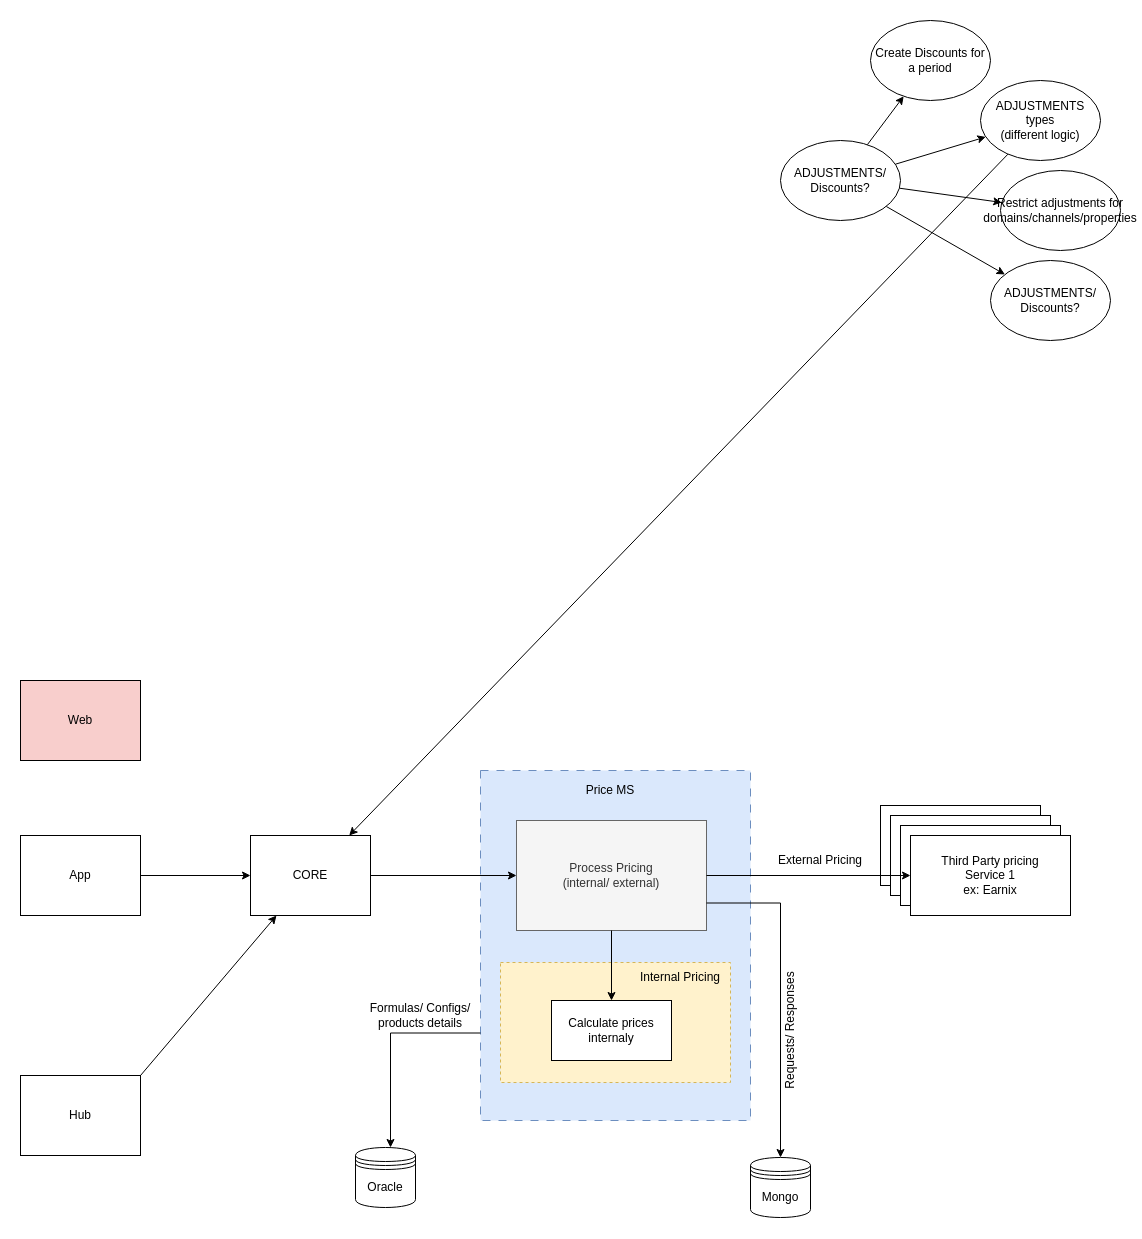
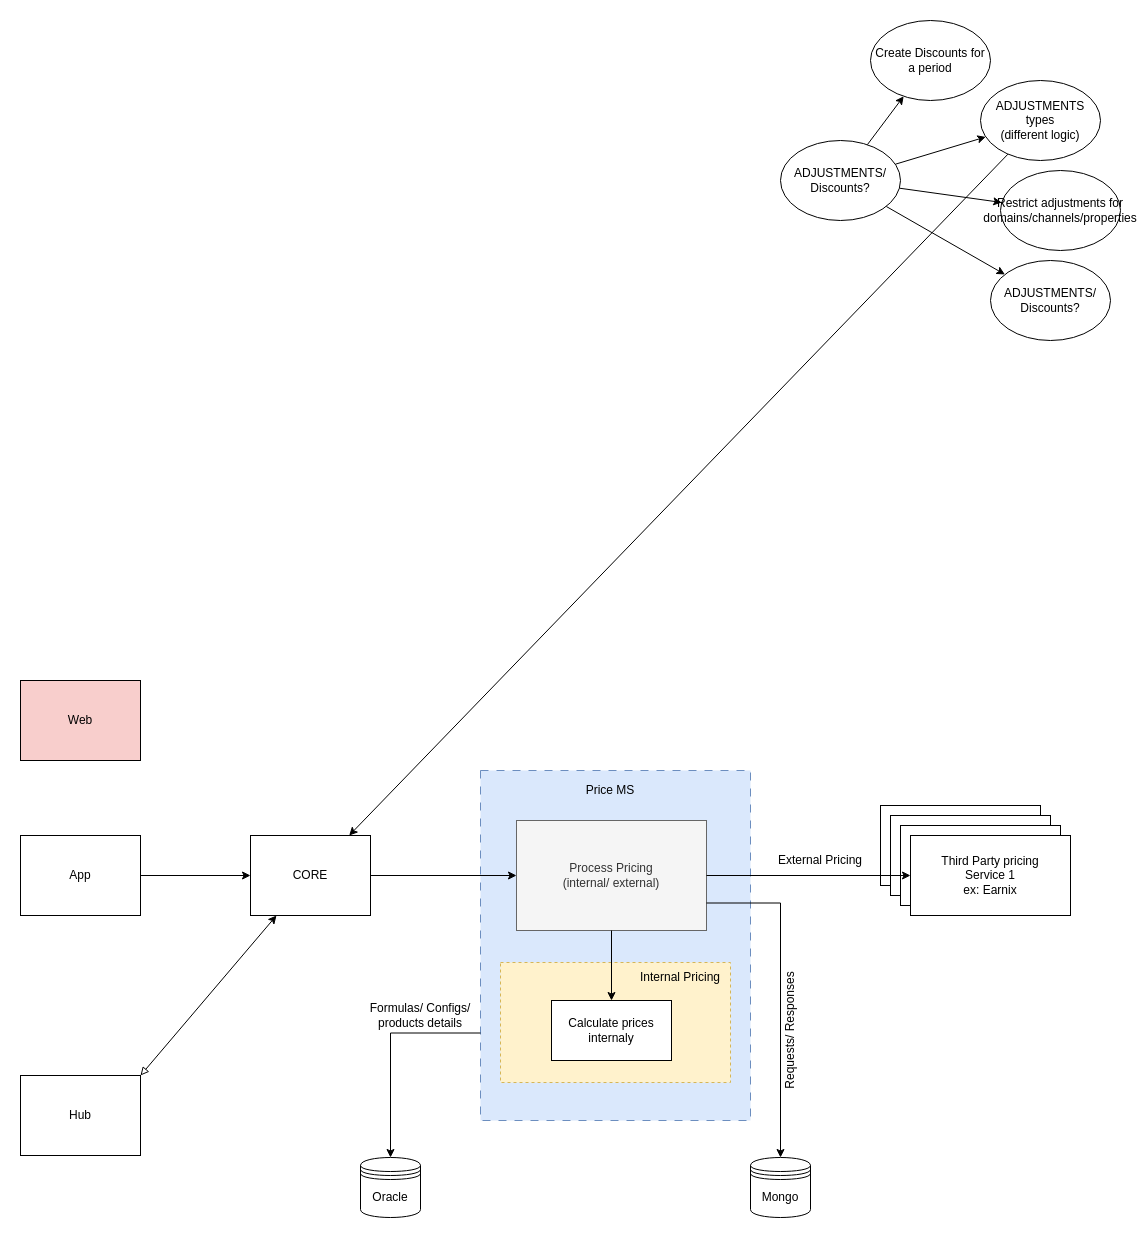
(144, 1072) -> (147, 1068)
(386, 1178) -> (391, 1188)
